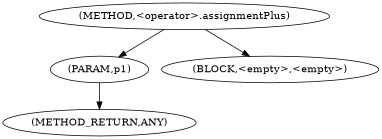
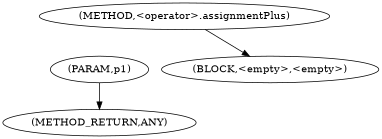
(145, 41) -> none
